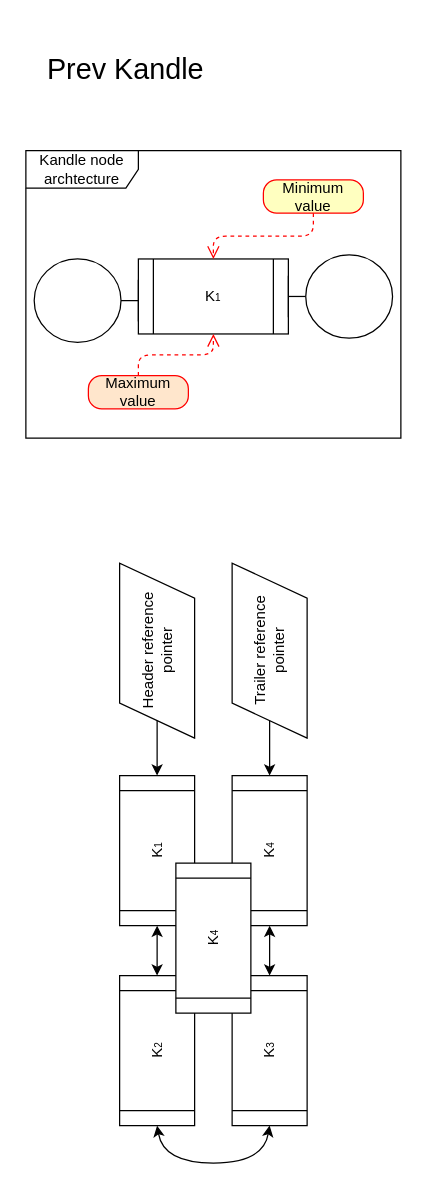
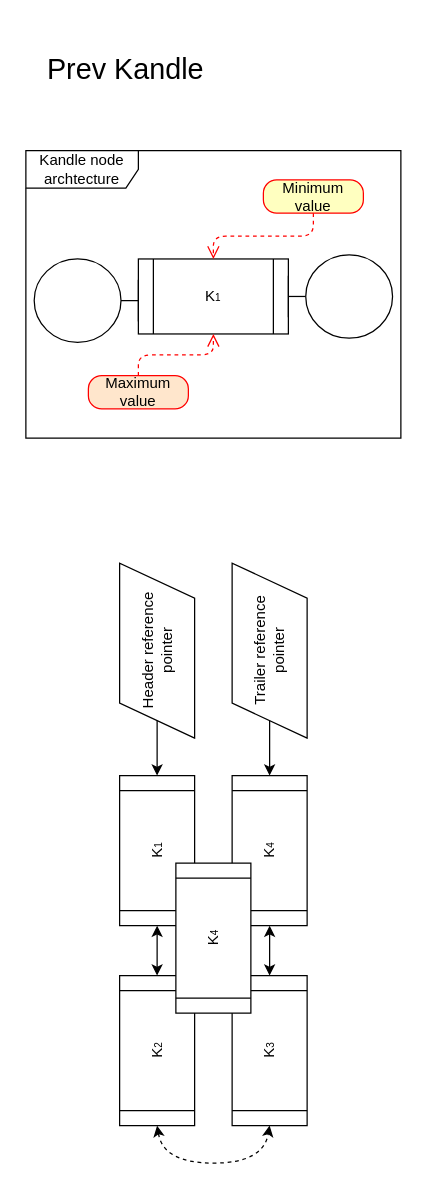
(213, 1163) -> (213, 1163)
